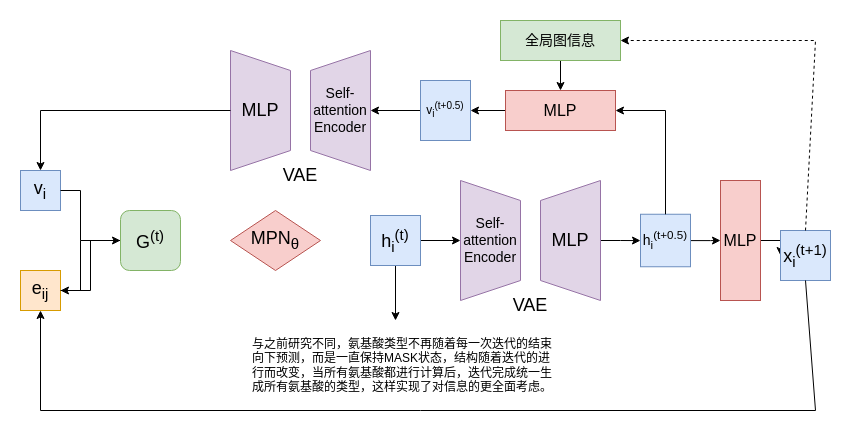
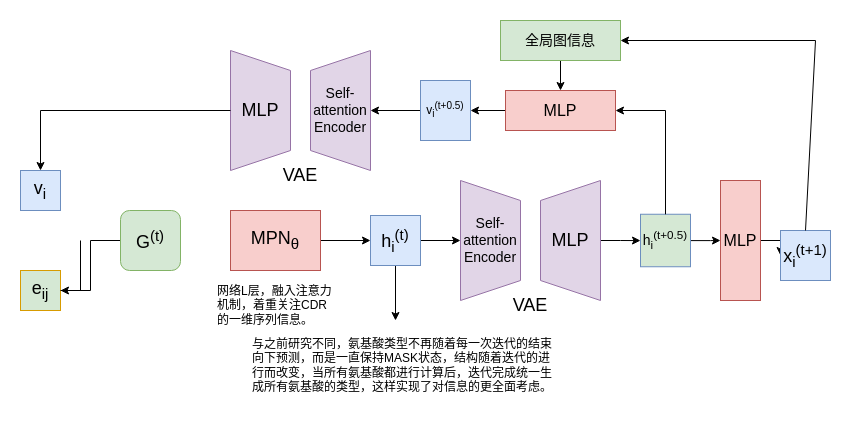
(816, 41) -> (816, 41)
(81, 209) -> none
(276, 241) -> (276, 241)
none -> (342, 241)
(666, 241) -> (666, 241)
(41, 291) -> (41, 291)
none -> (276, 306)
(447, 411) -> none
